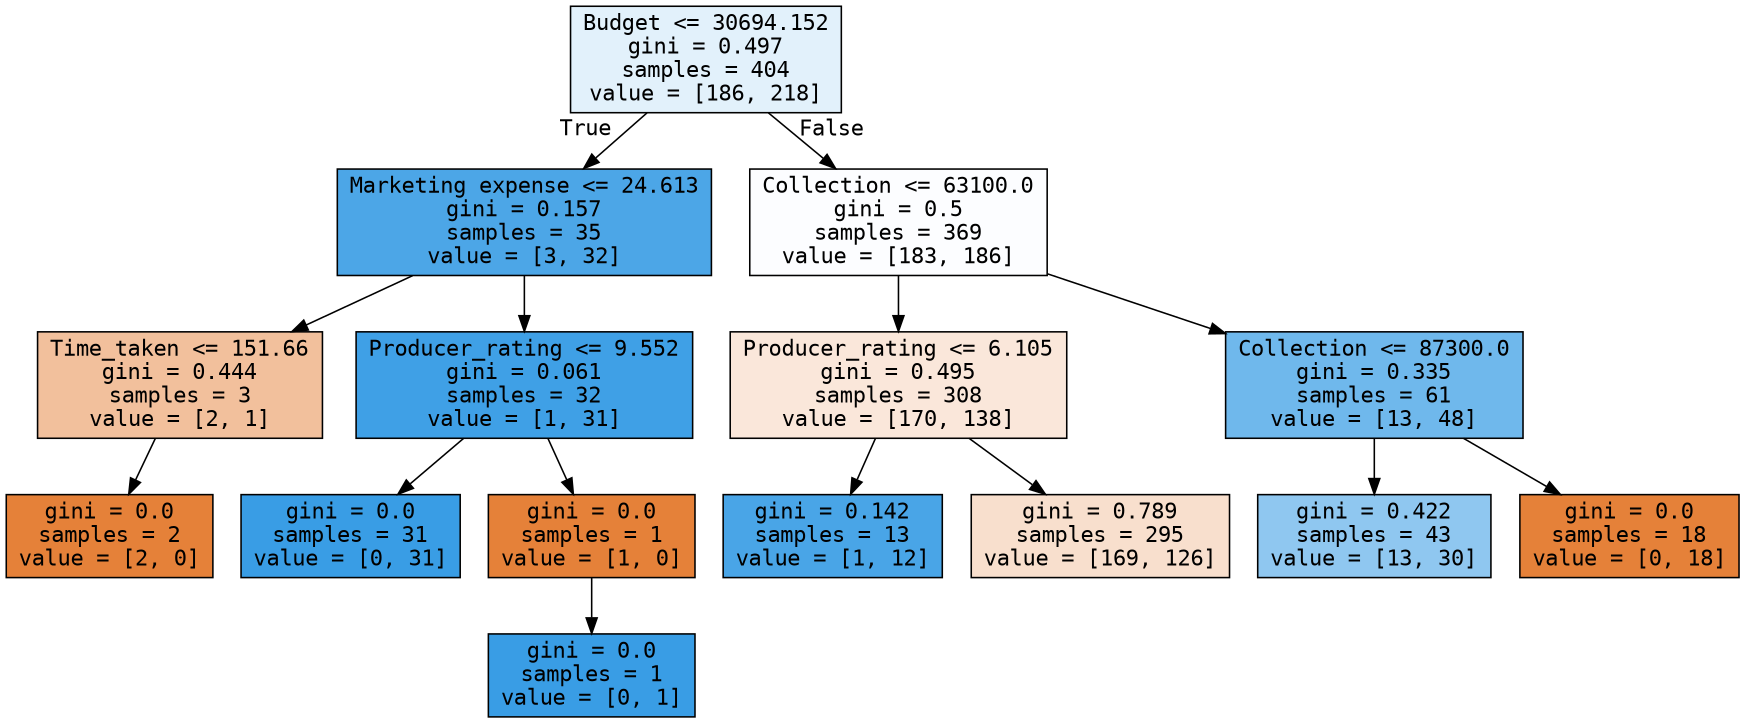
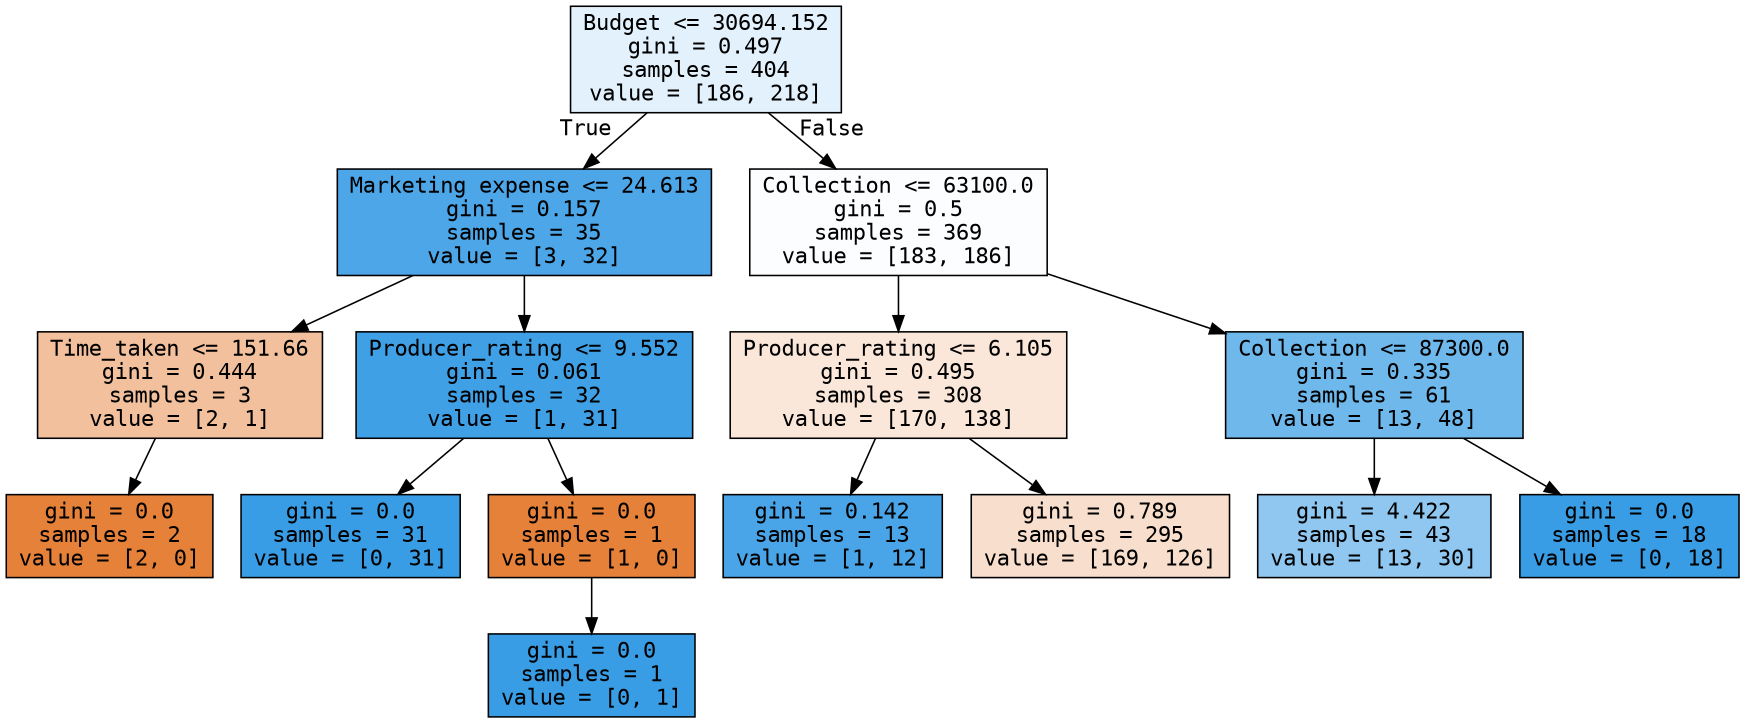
(1374, 536) -> (1374, 536)
(1629, 536) -> (1629, 536)
